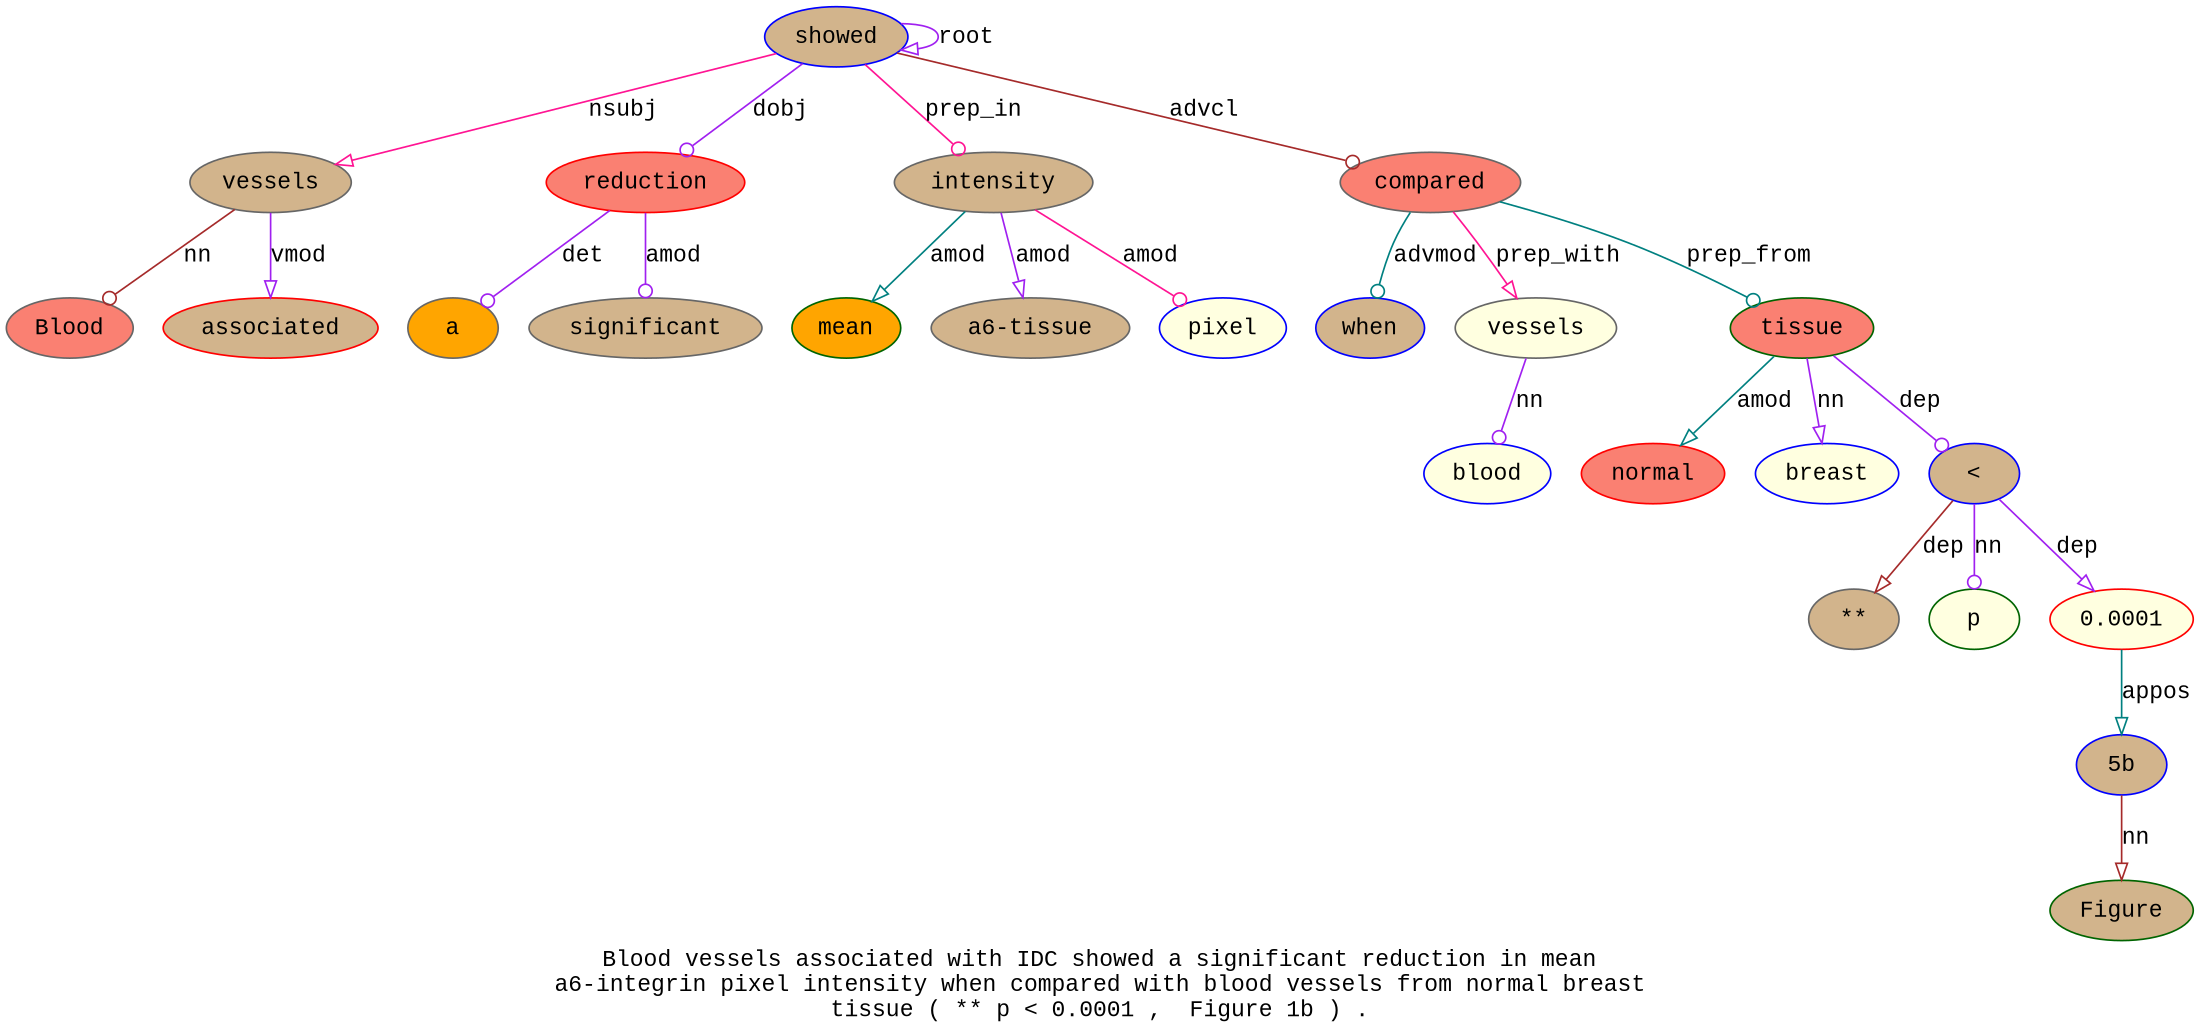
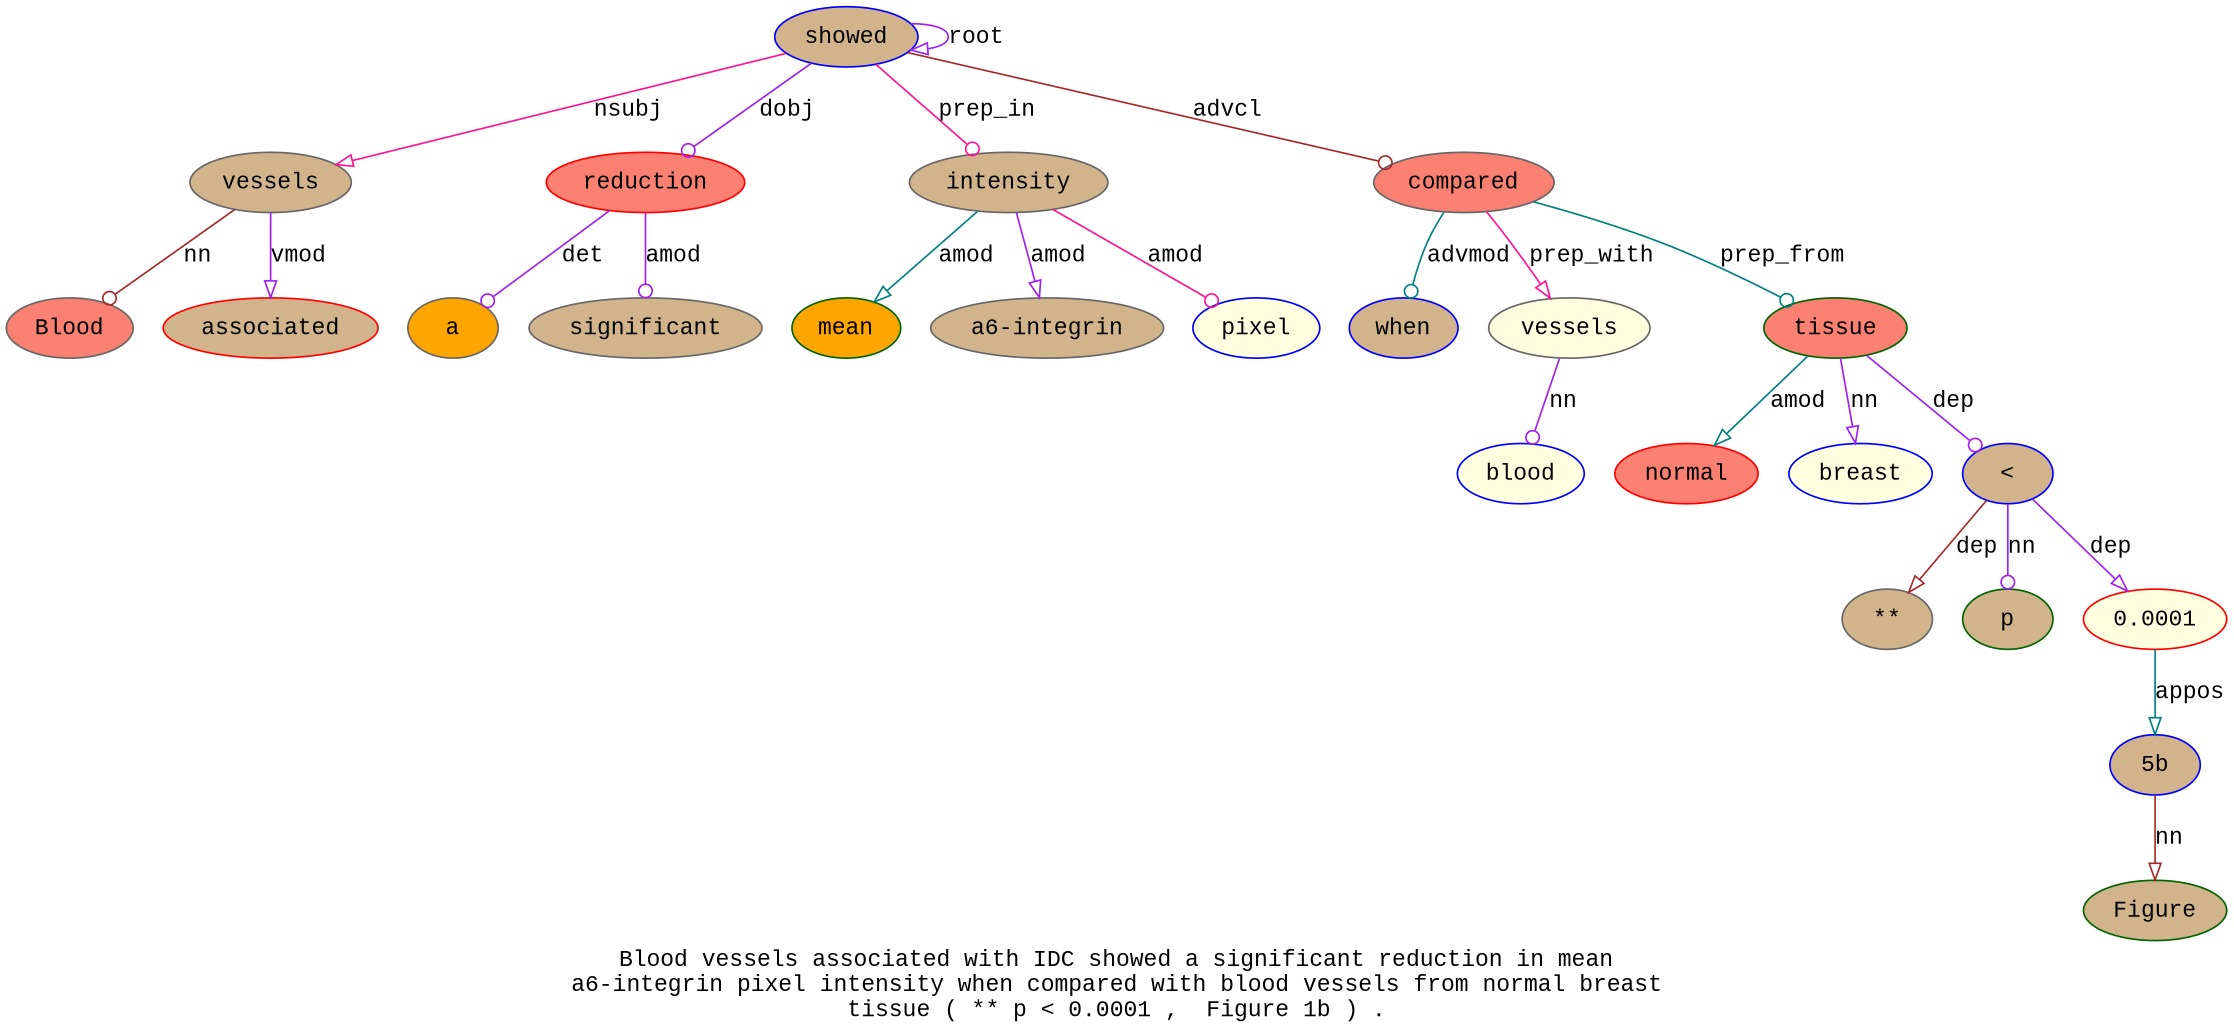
(1030, 328) -> (1047, 328)
(1974, 619) -> (2008, 619)
